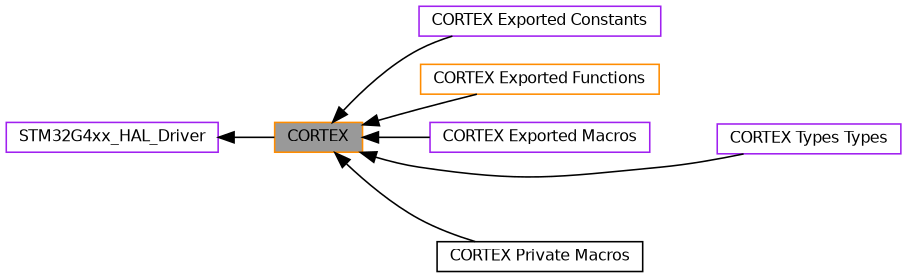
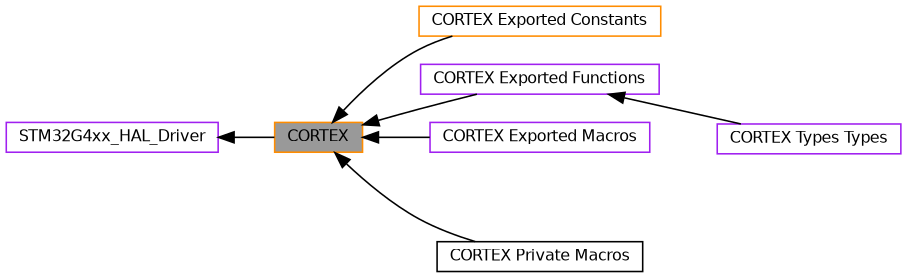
(540, 21) -> (540, 21)
(540, 79) -> (540, 79)
(559, 176) -> (683, 111)
